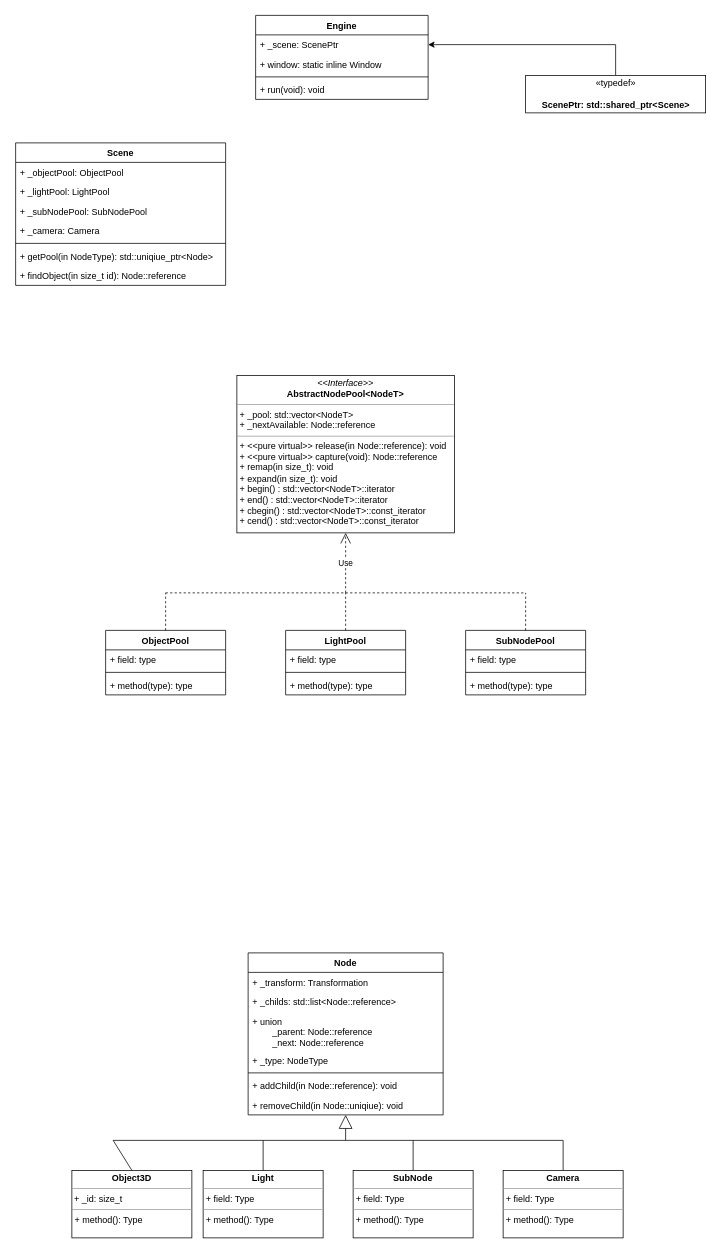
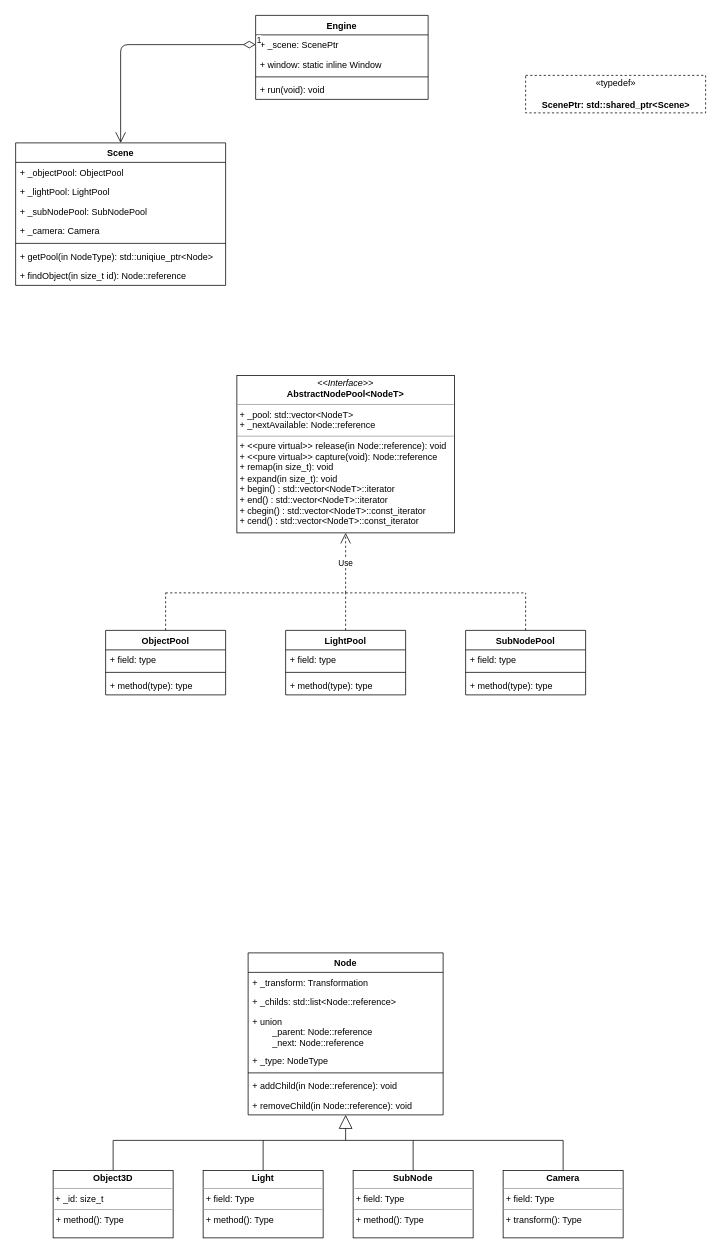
none -> (136, 45)
(539, 45) -> none
(615, 94) -> (615, 94)
(331, 1106) -> (339, 1106)
(540, 1187) -> (547, 1187)
(132, 1204) -> (113, 1204)
